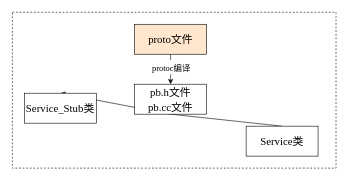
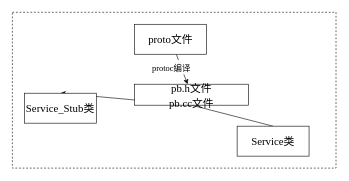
(171, 39) -> (171, 39)
(171, 99) -> (192, 95)
(282, 141) -> (273, 141)
